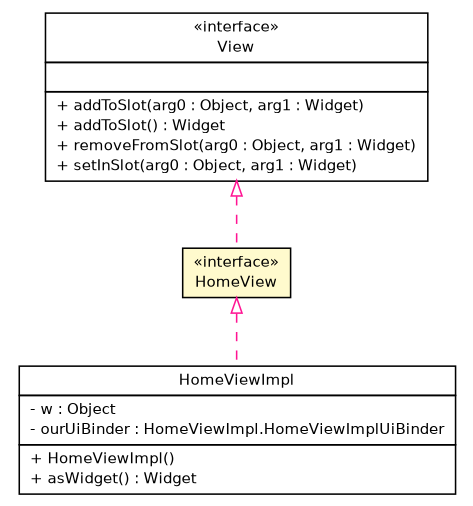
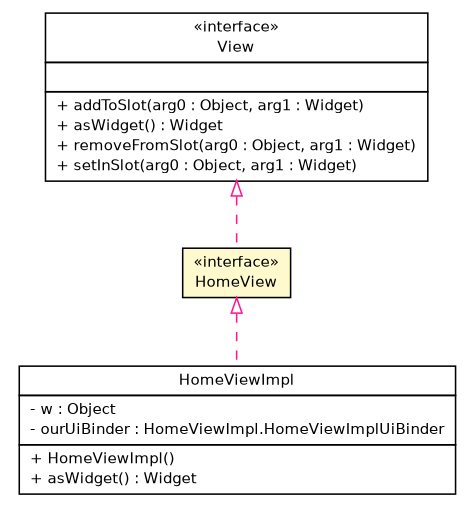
(141, 126) -> (140, 126)
